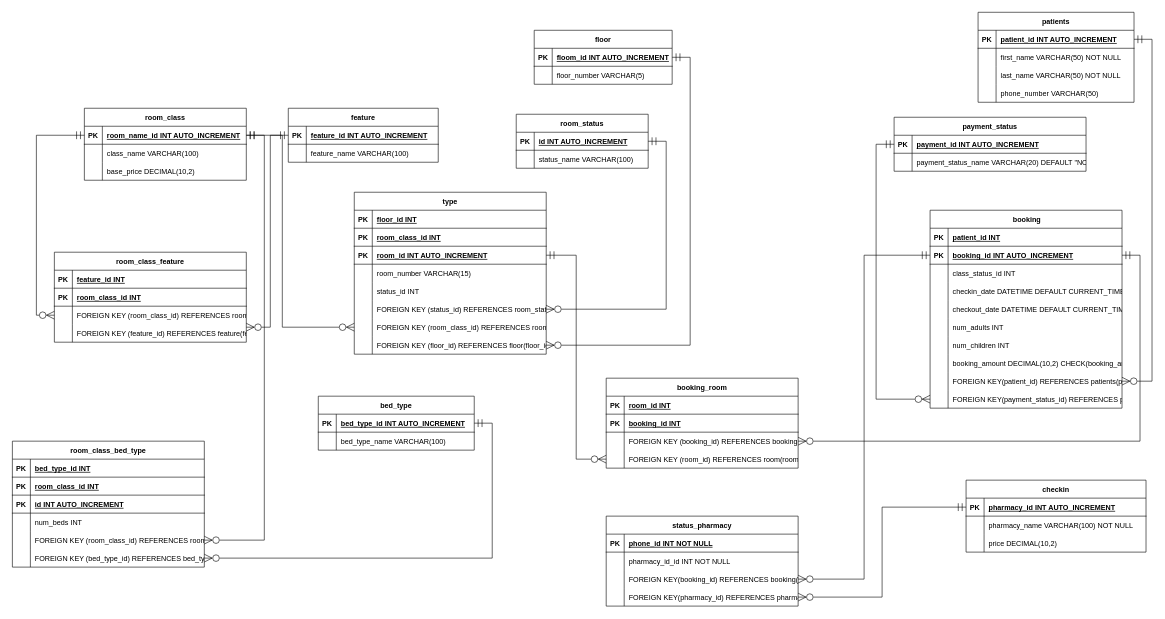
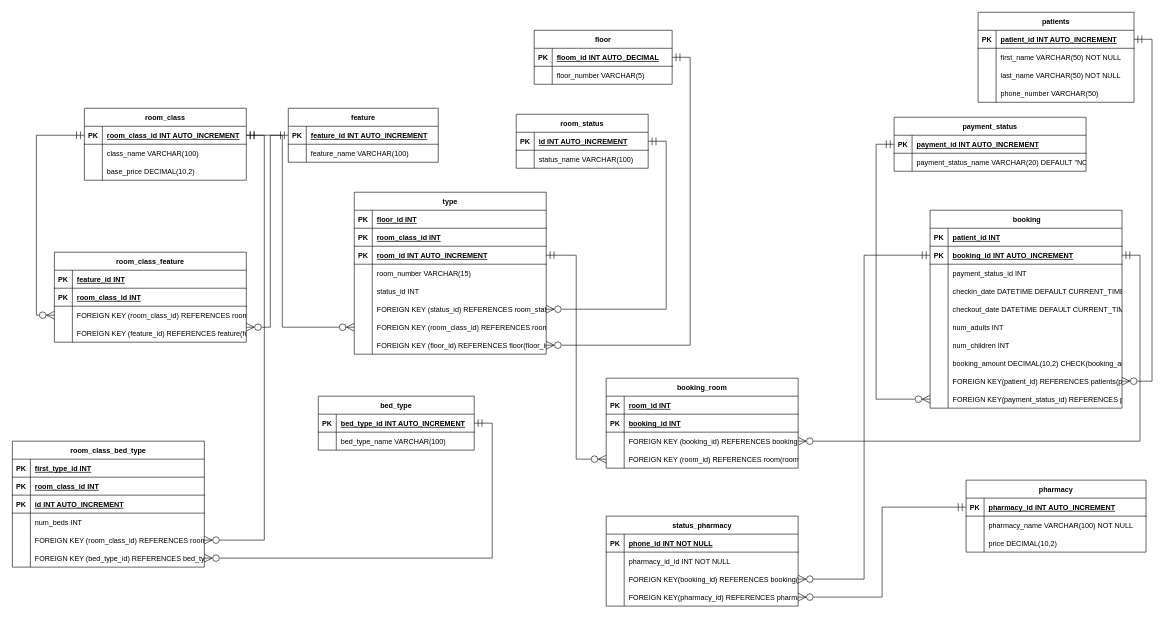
(609, 58) -> (605, 58)
(168, 136) -> (169, 136)
(988, 274) -> (993, 274)
(63, 469) -> (66, 469)
(1056, 490) -> (1056, 490)
